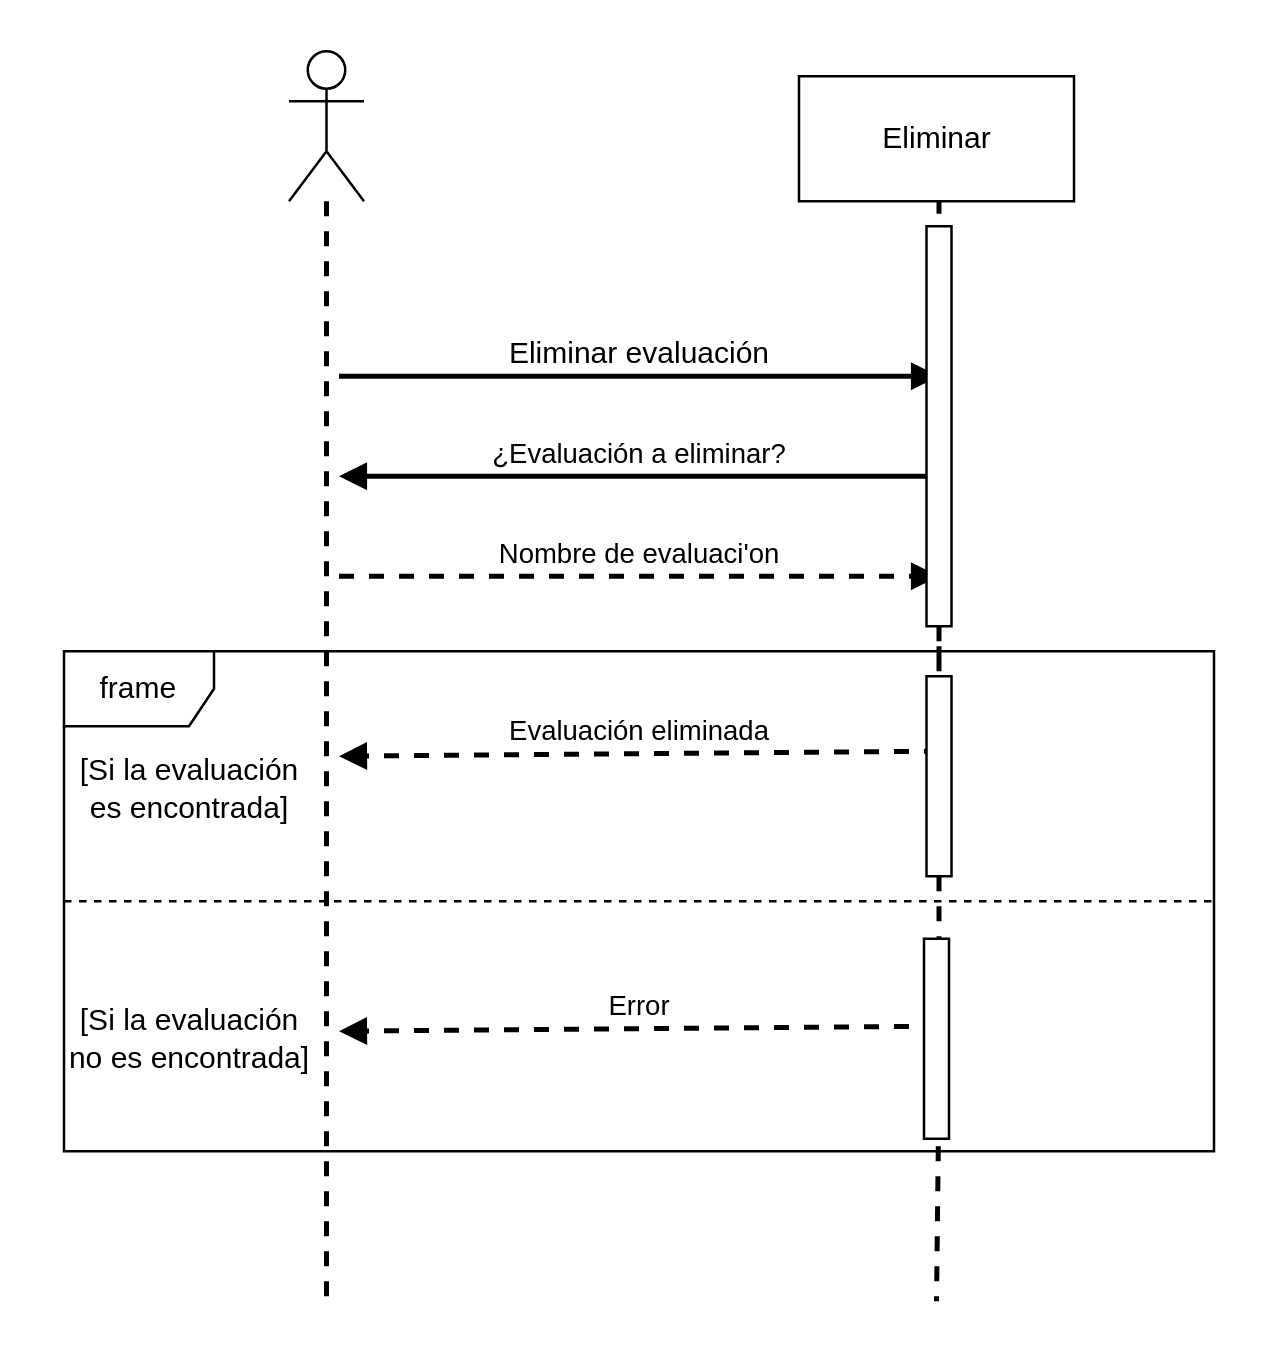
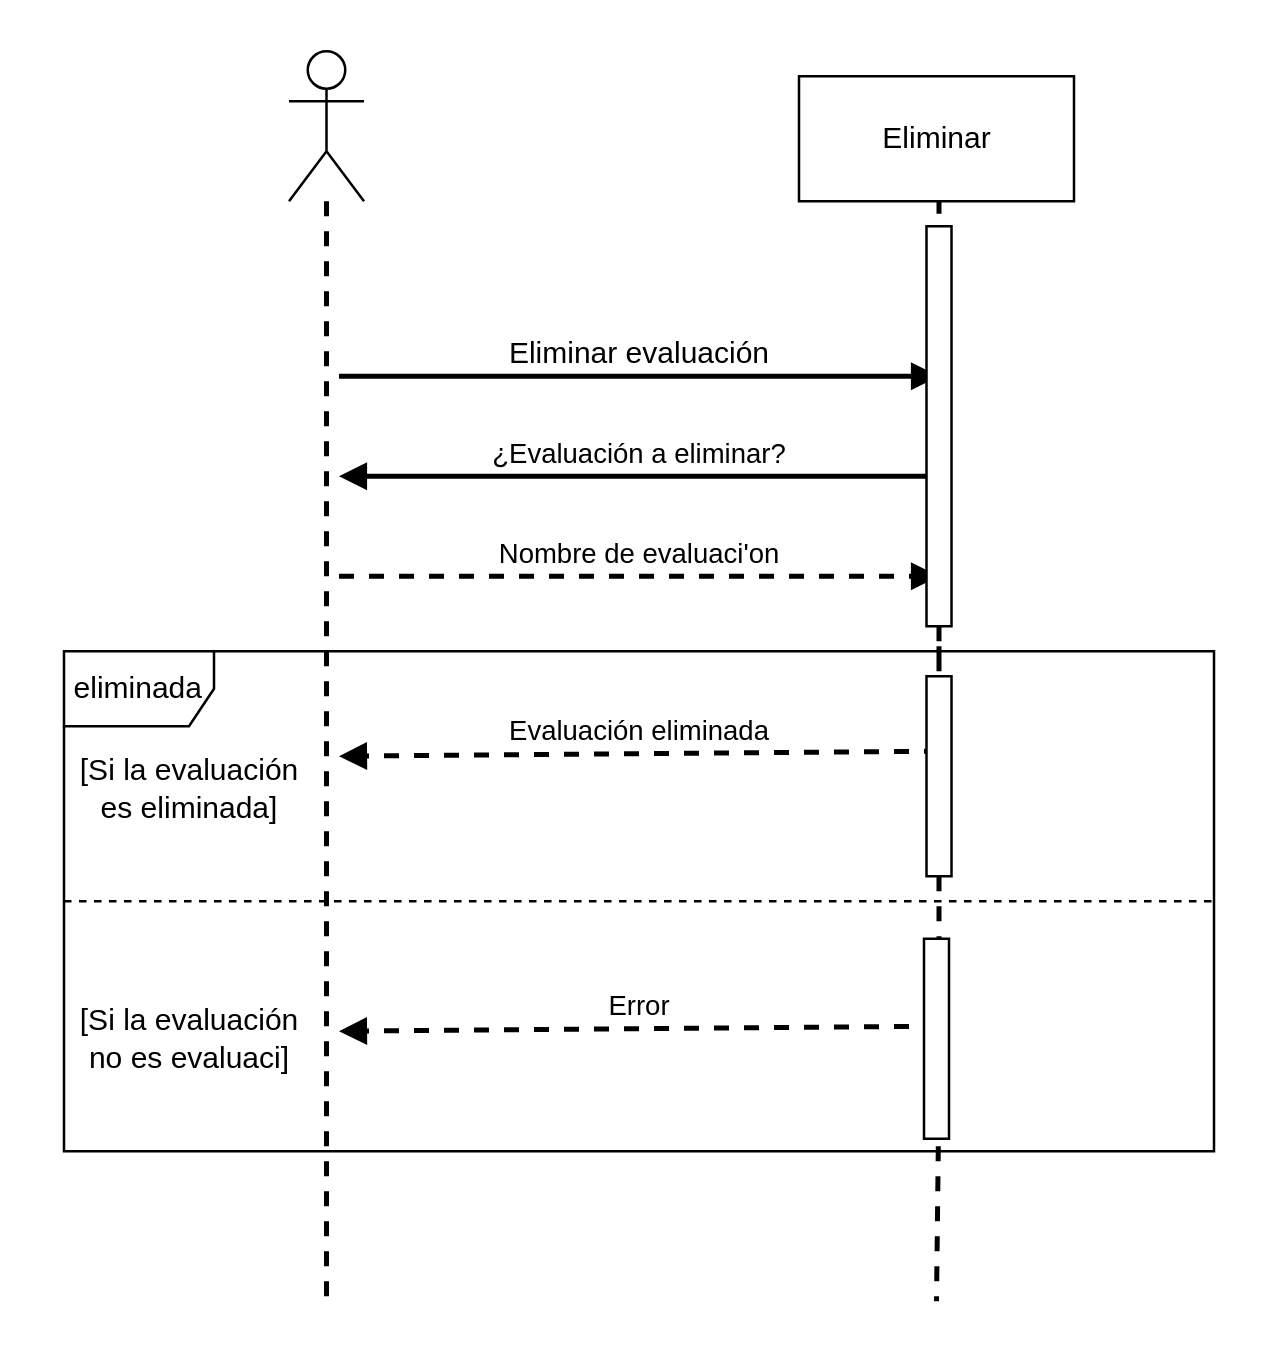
(139, 689) -> (139, 689)
(190, 789) -> (190, 789)
(190, 1039) -> (190, 1039)
